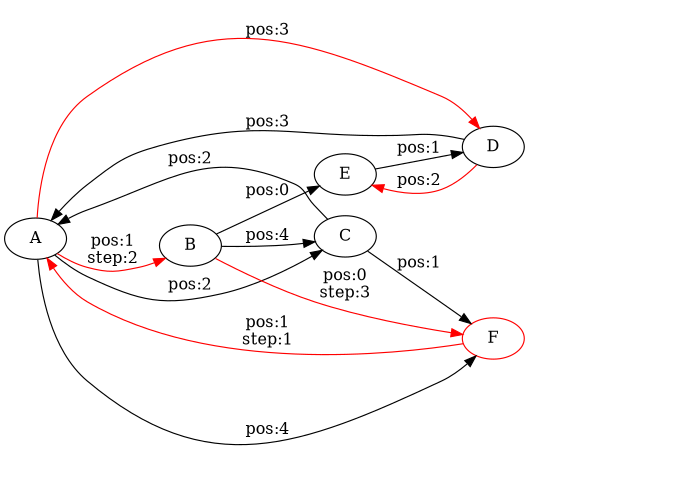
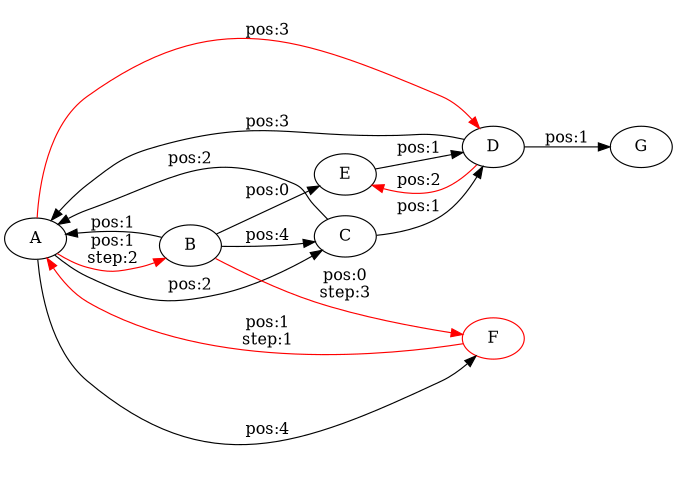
none -> (641, 147)
none -> (120, 232)
(414, 284) -> (435, 220)
